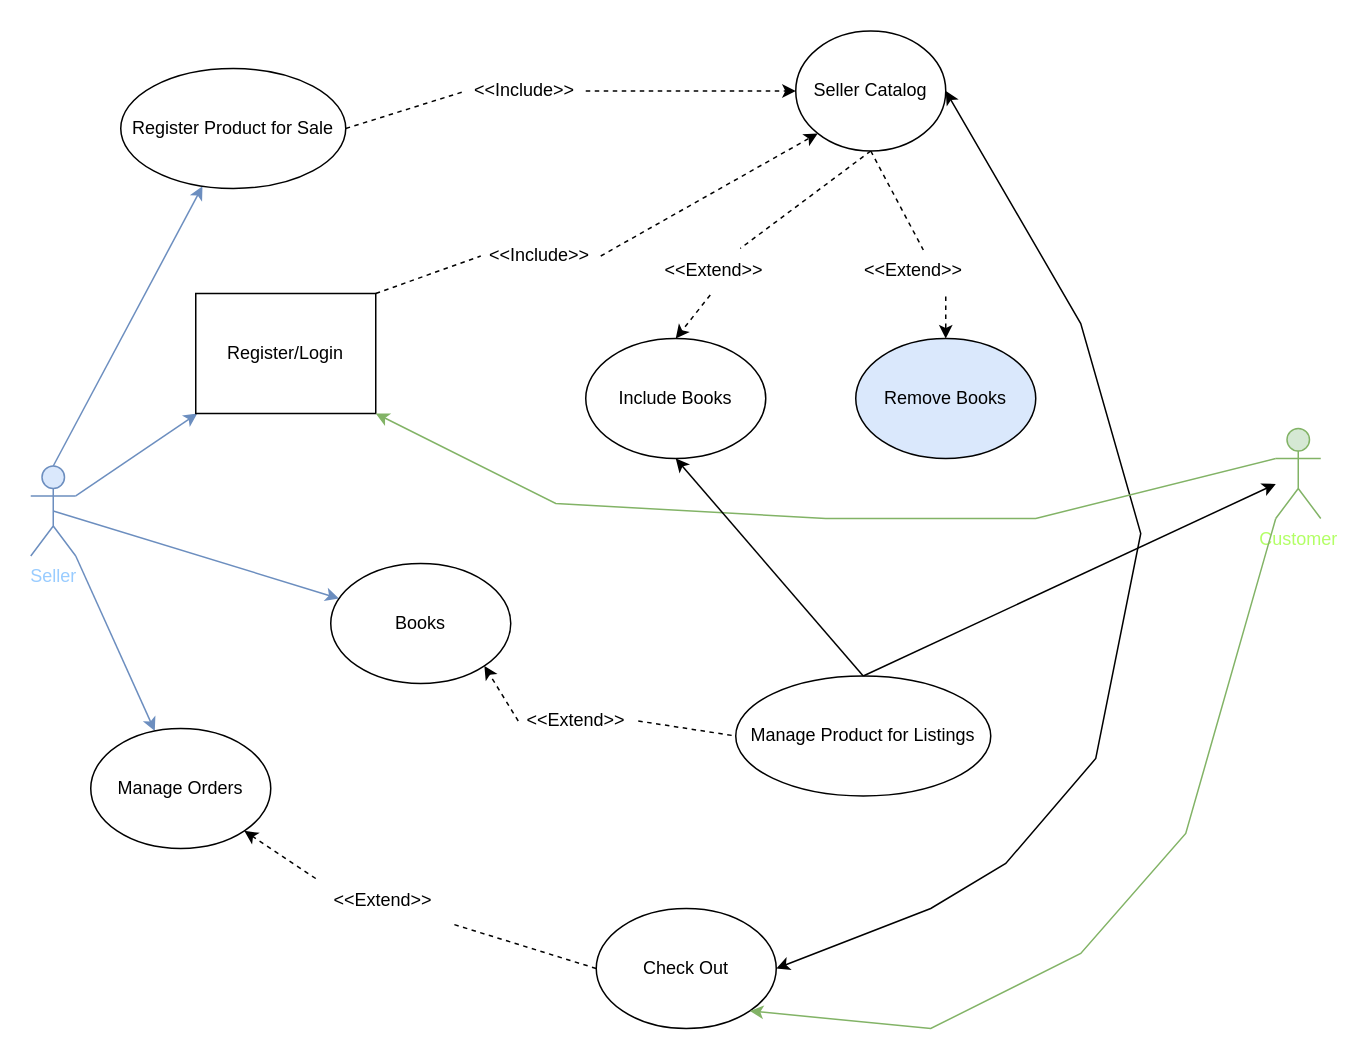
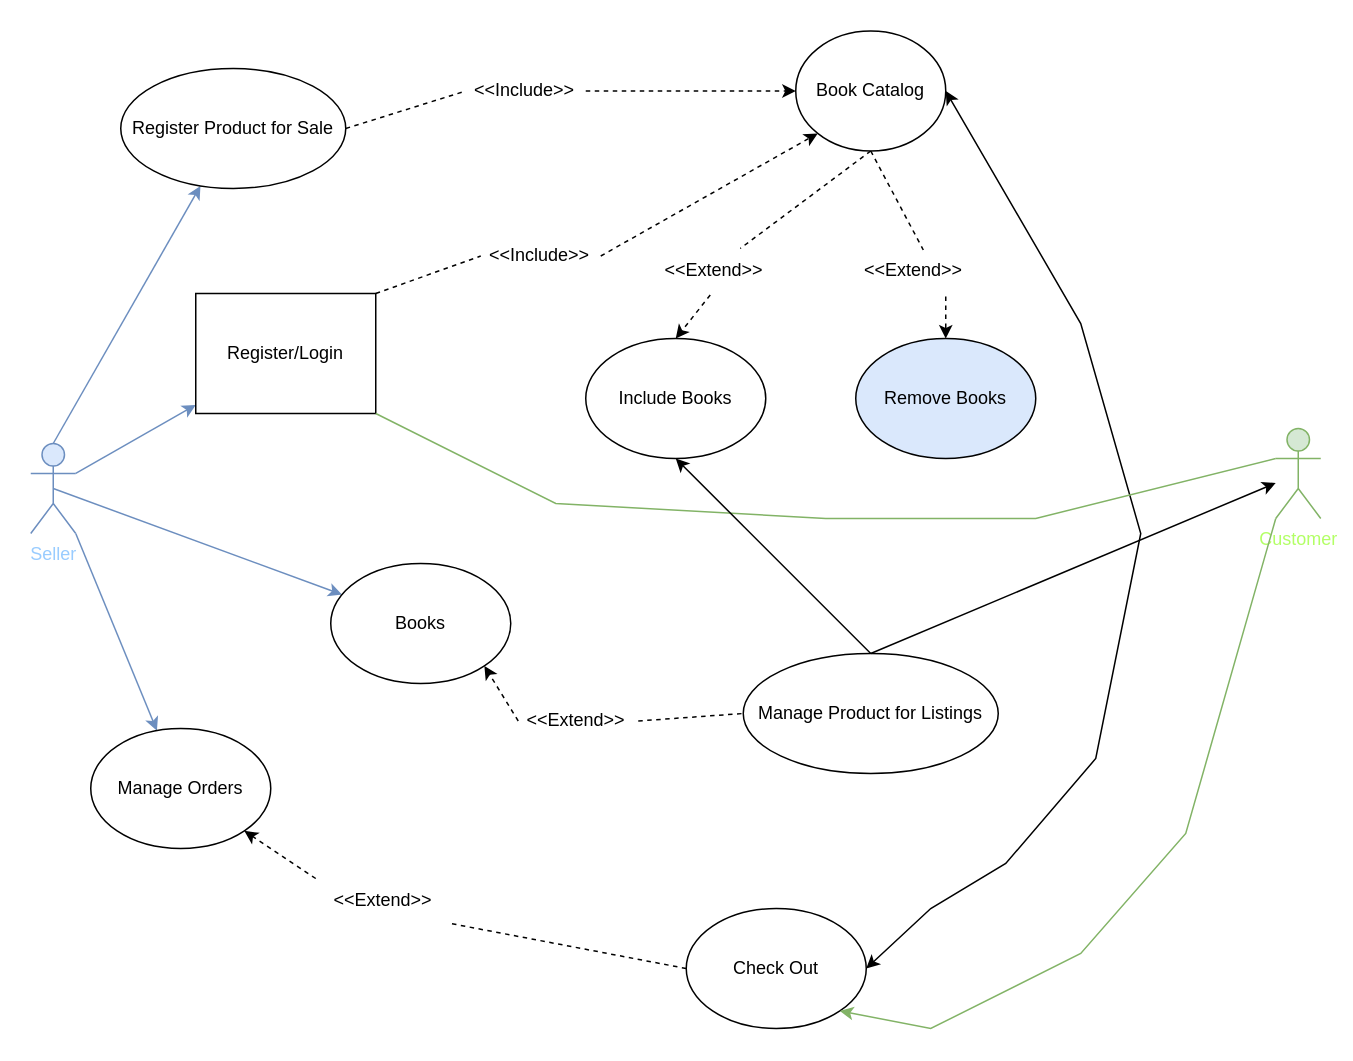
(871, 91) -> (871, 91)
(385, 418) -> (382, 416)
(53, 511) -> (53, 488)
(863, 736) -> (871, 713)
(686, 968) -> (776, 968)
